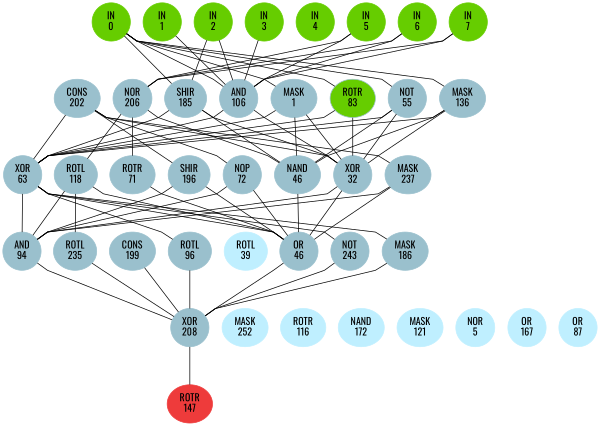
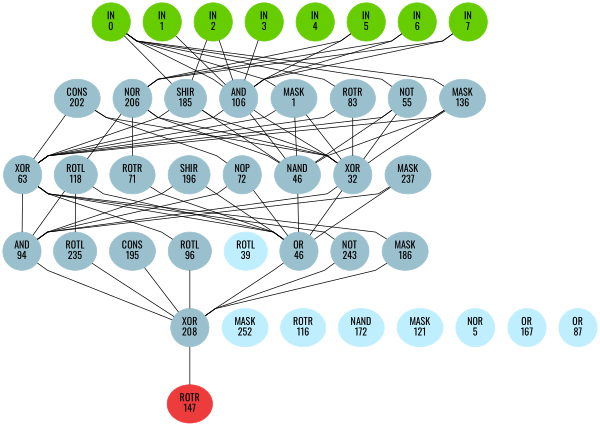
(353, 98) -> (353, 98)
(118, 126) -> none
none -> (268, 136)
none -> (243, 137)
(265, 140) -> none
(132, 251) -> (132, 251)
